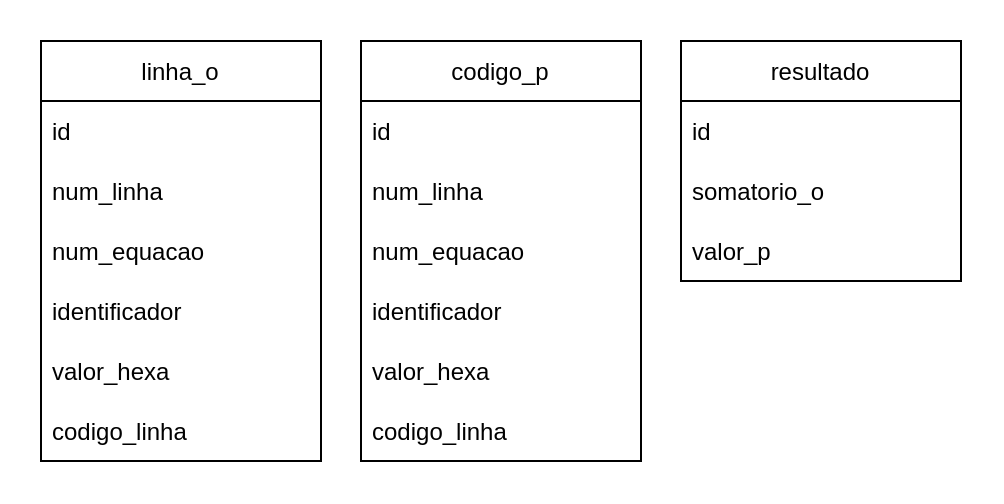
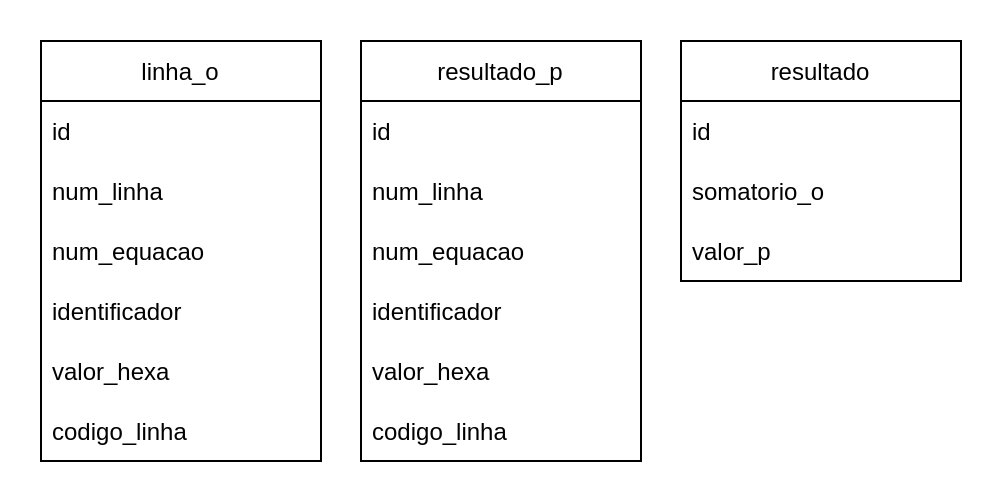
(500, 72) -> (500, 72)
